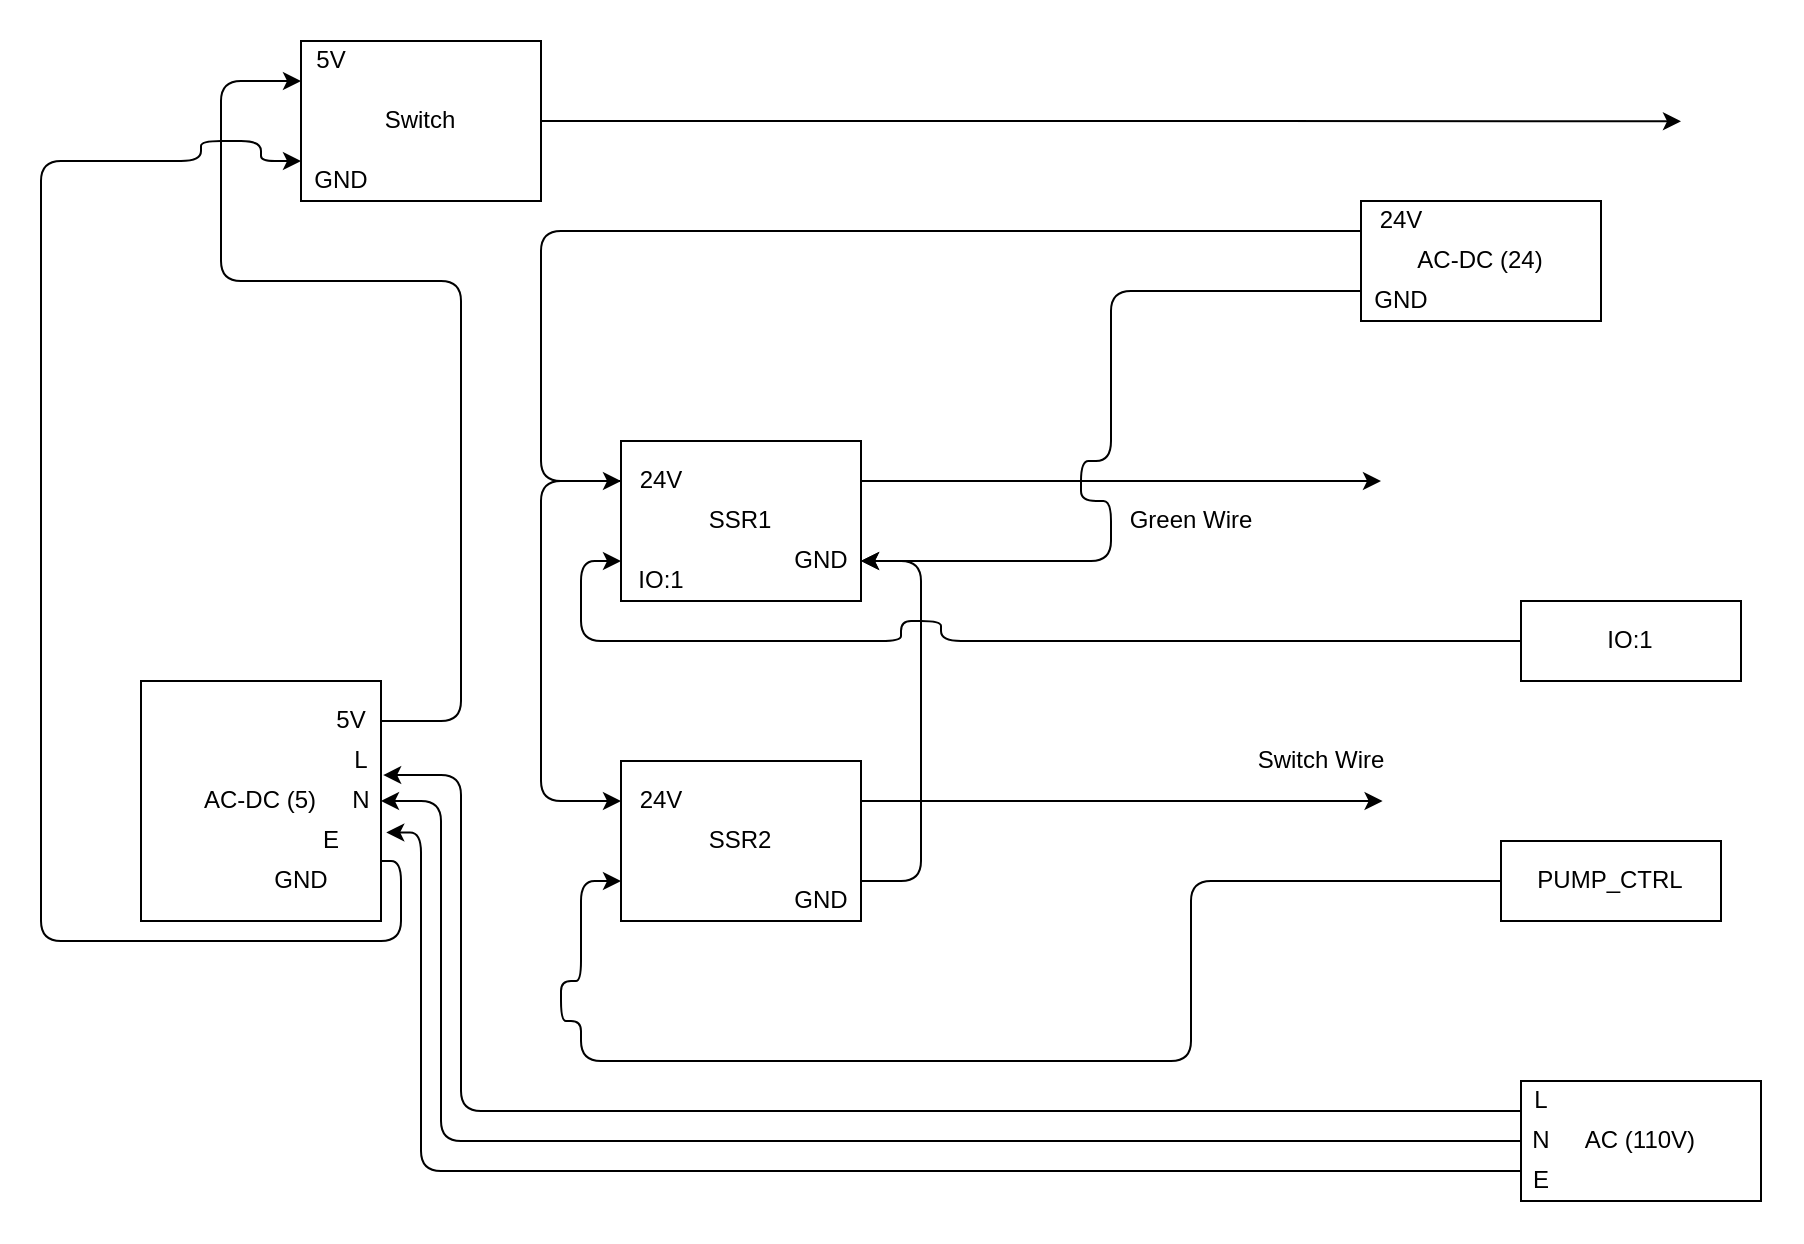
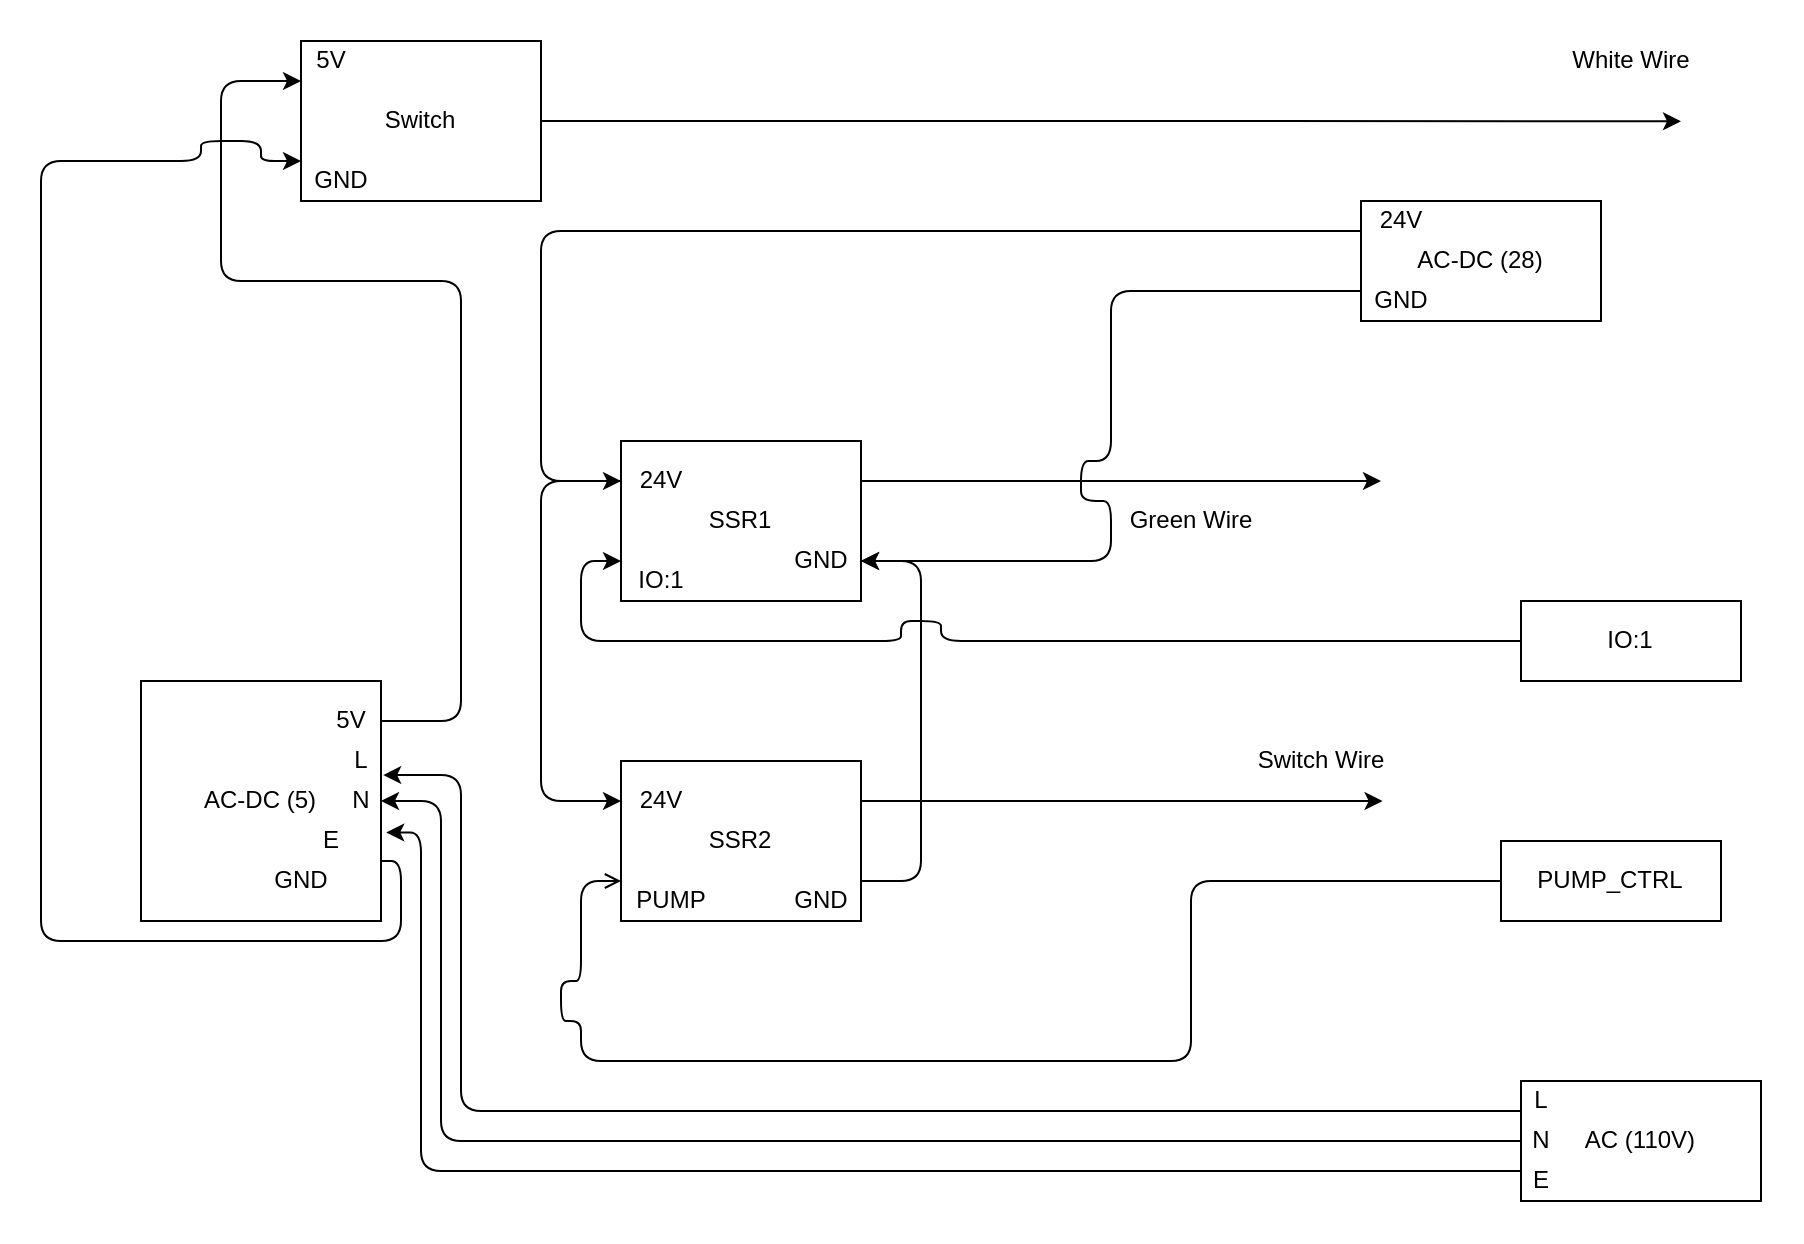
none -> (1631, 61)
(1481, 261) -> (1481, 261)
(606, 881) -> (609, 881)
none -> (671, 901)
